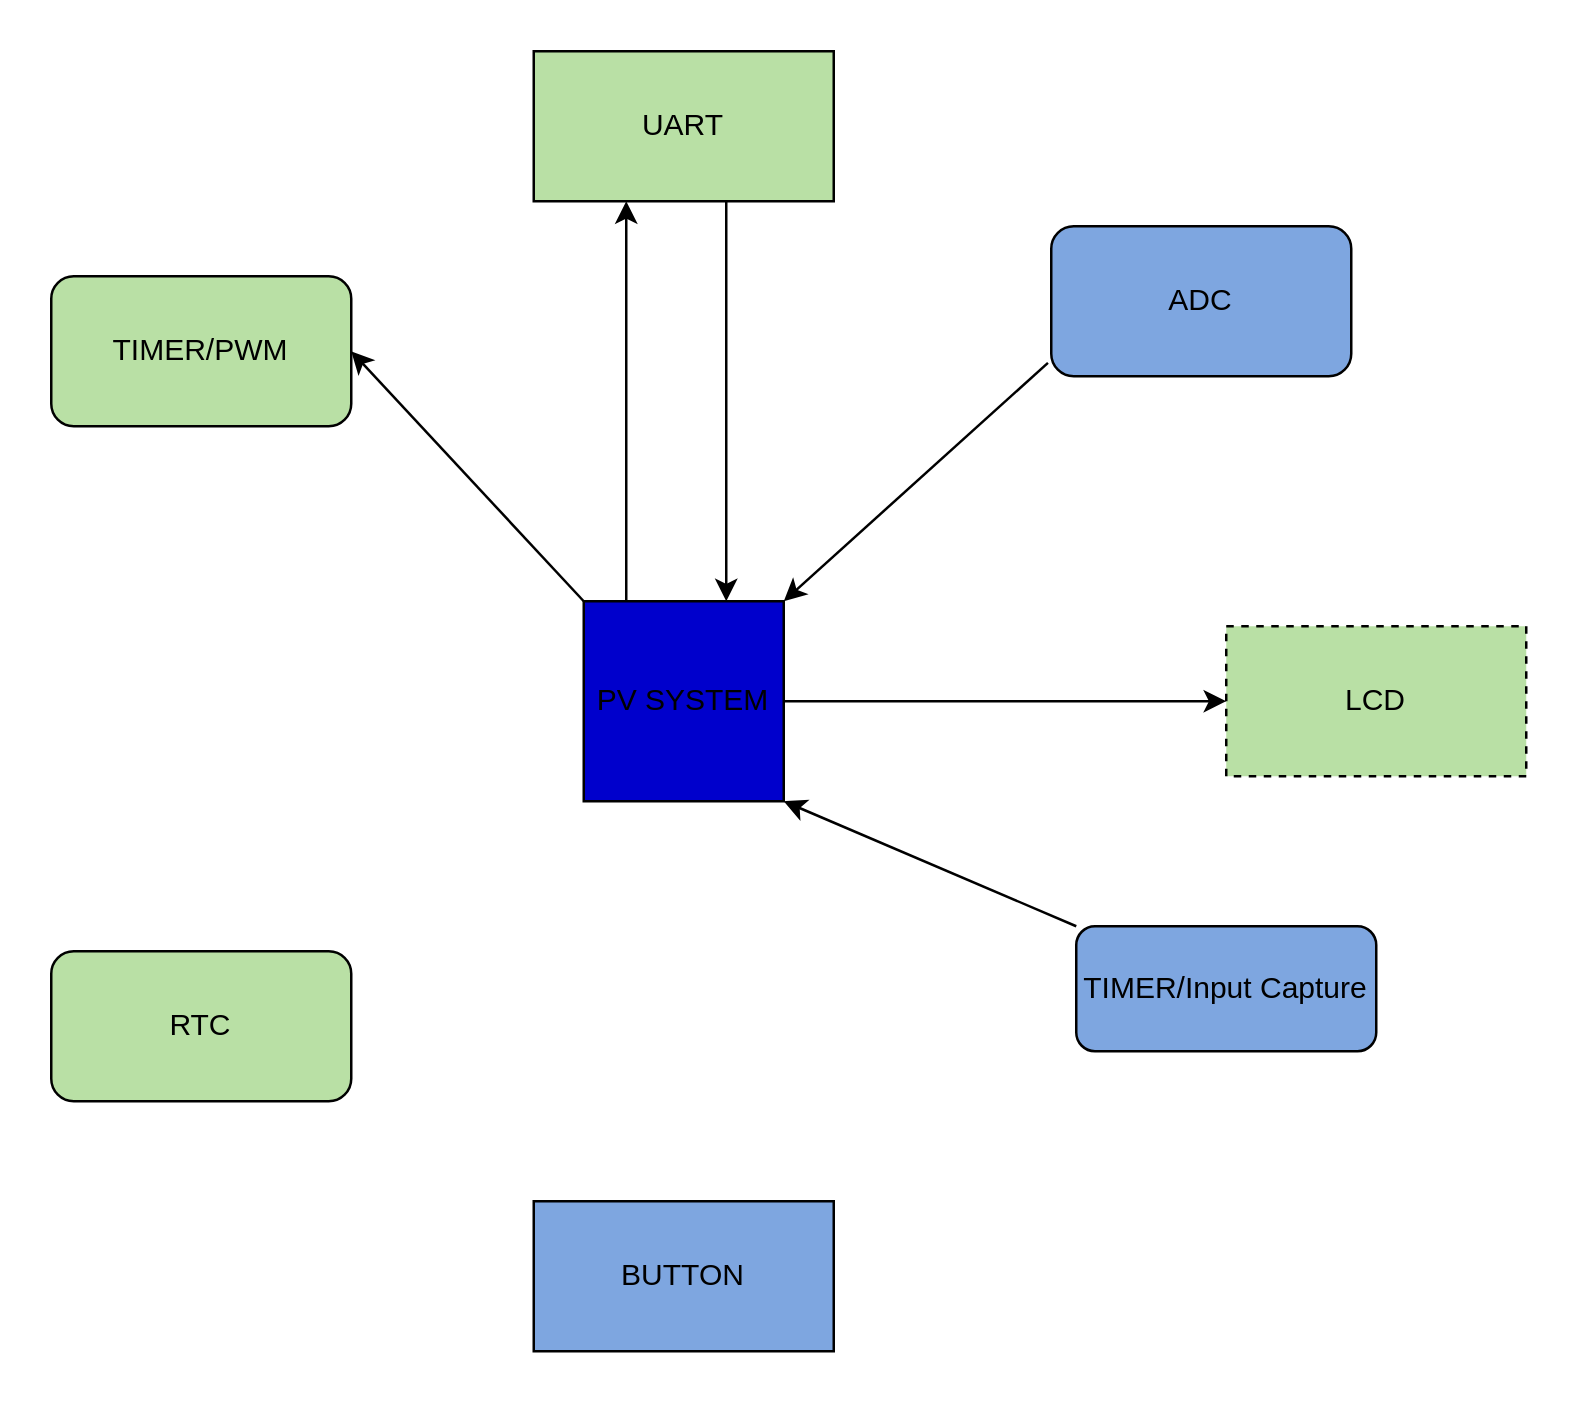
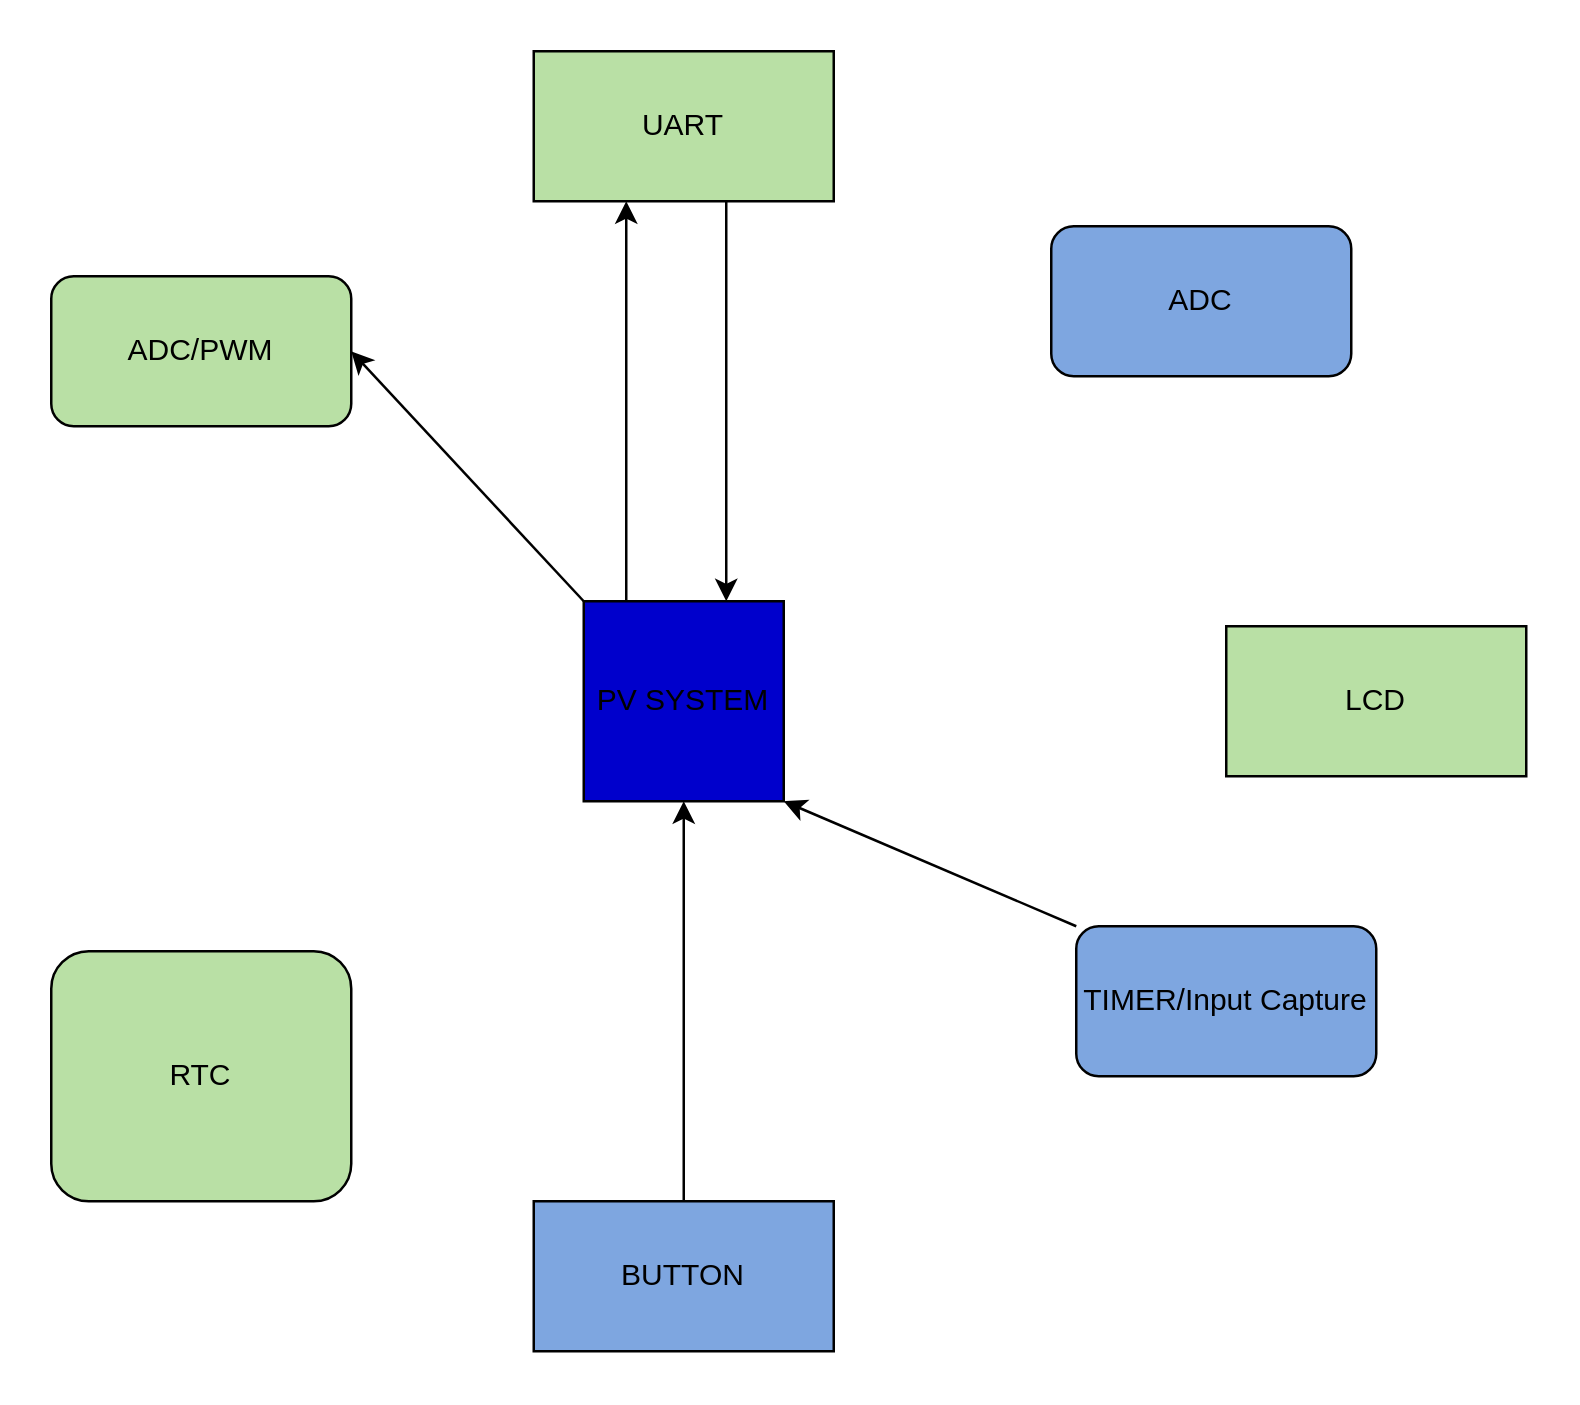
(201, 351) -> (201, 351)
(922, 476) -> none
(997, 701) -> none
(1376, 701) -> (1376, 701)
(1226, 989) -> (1226, 1001)
none -> (684, 1009)
(201, 1026) -> (201, 1076)
